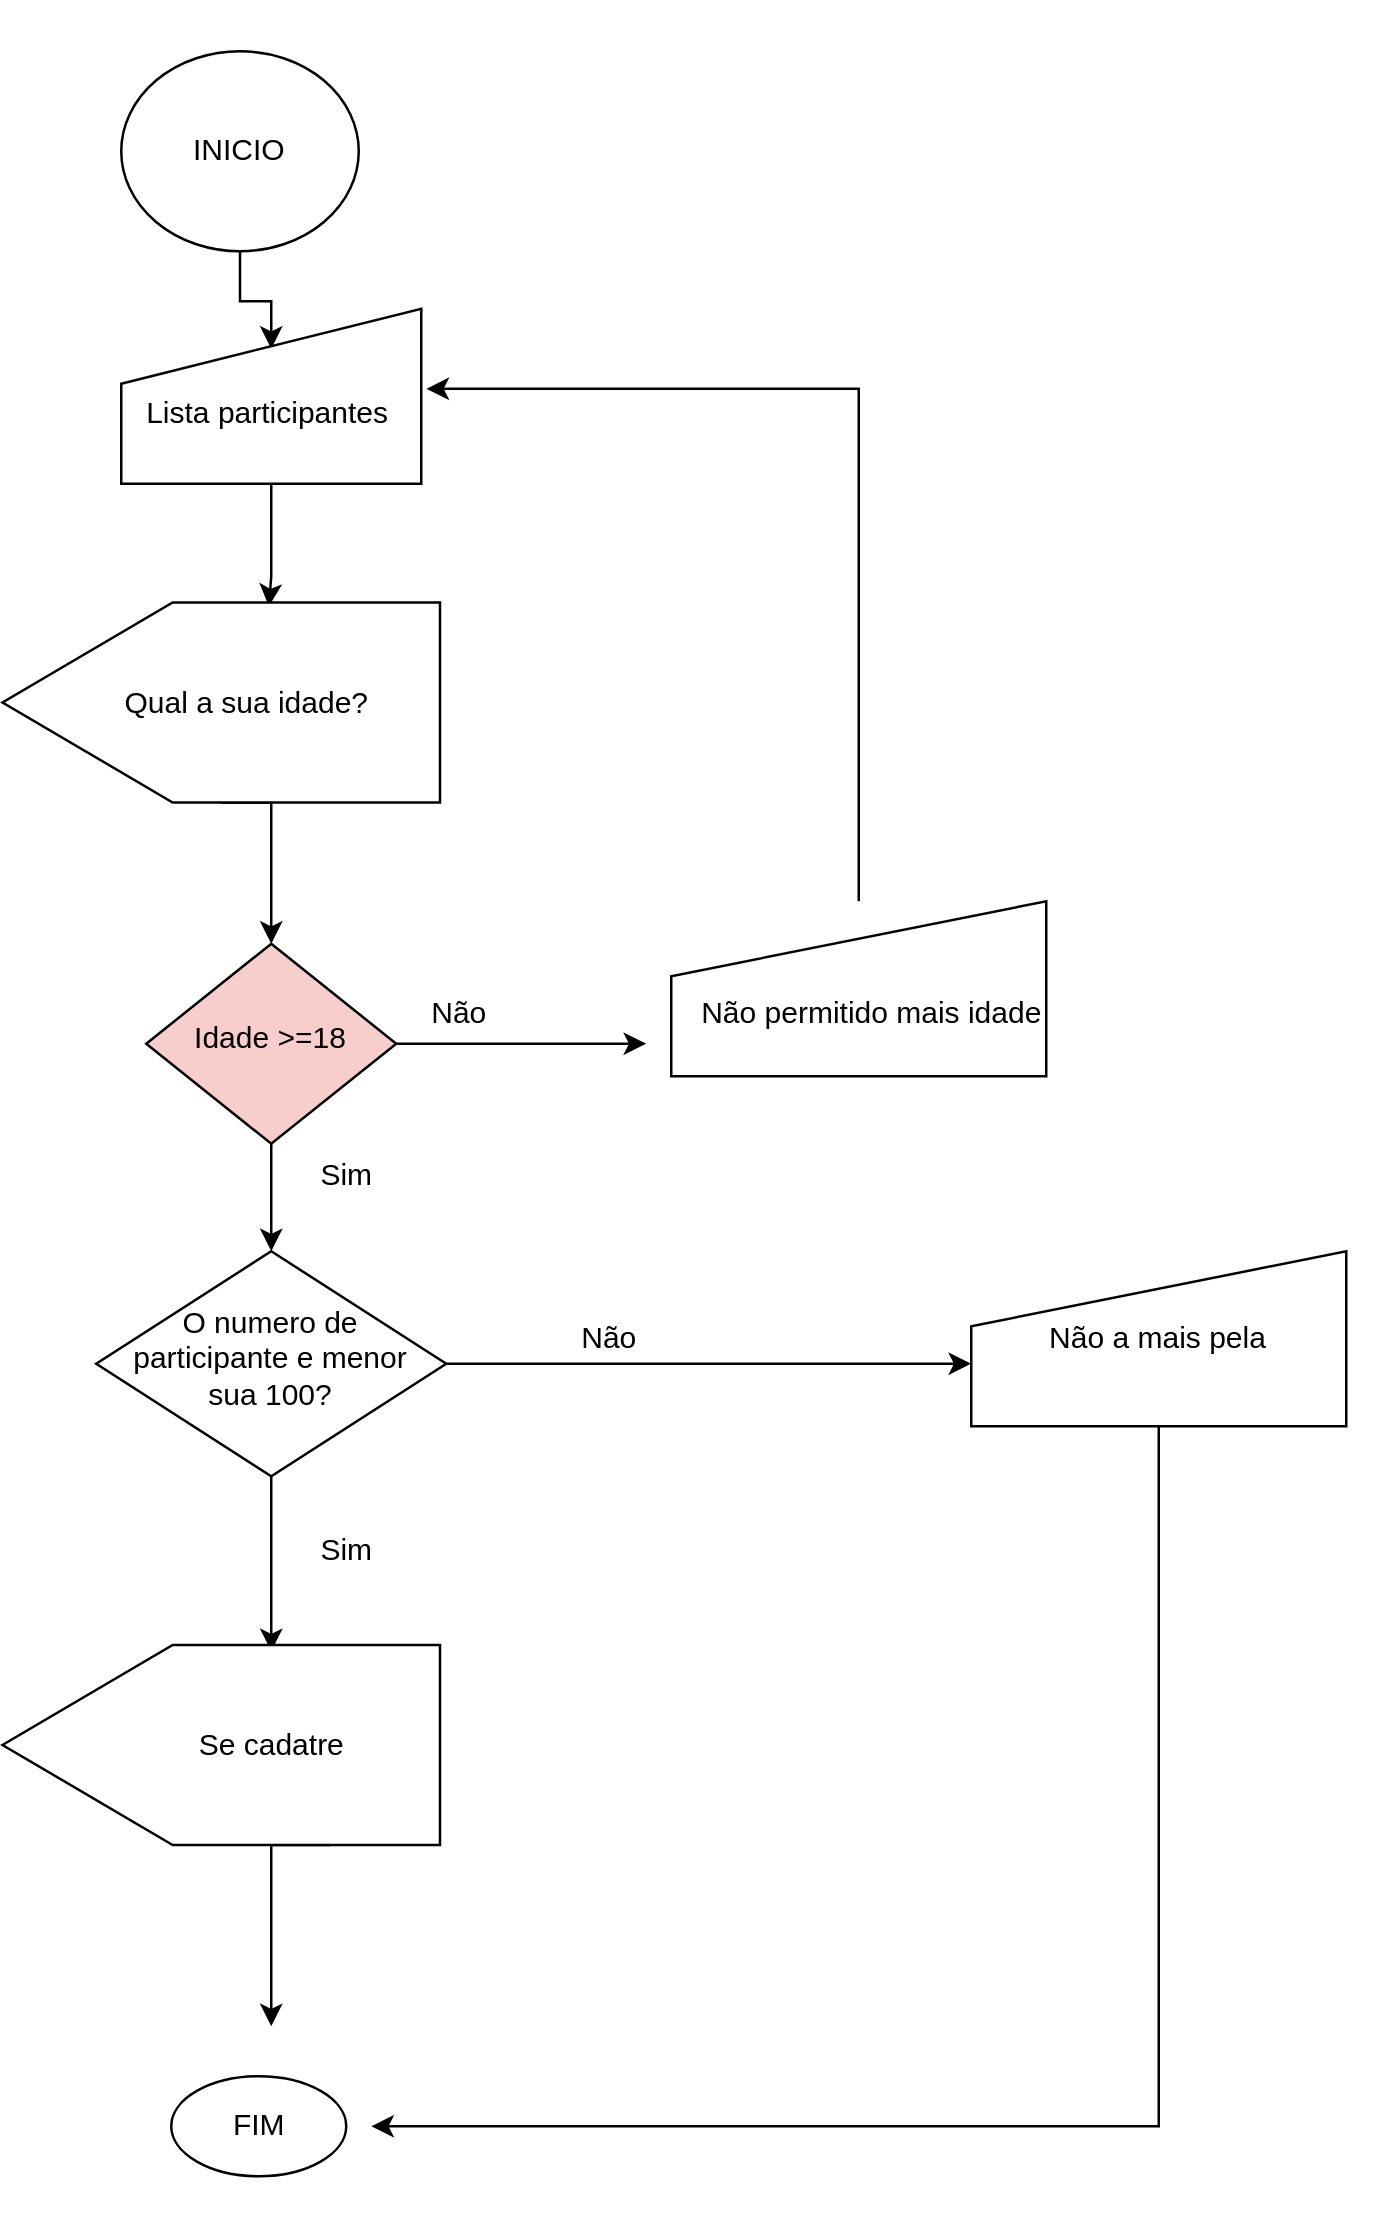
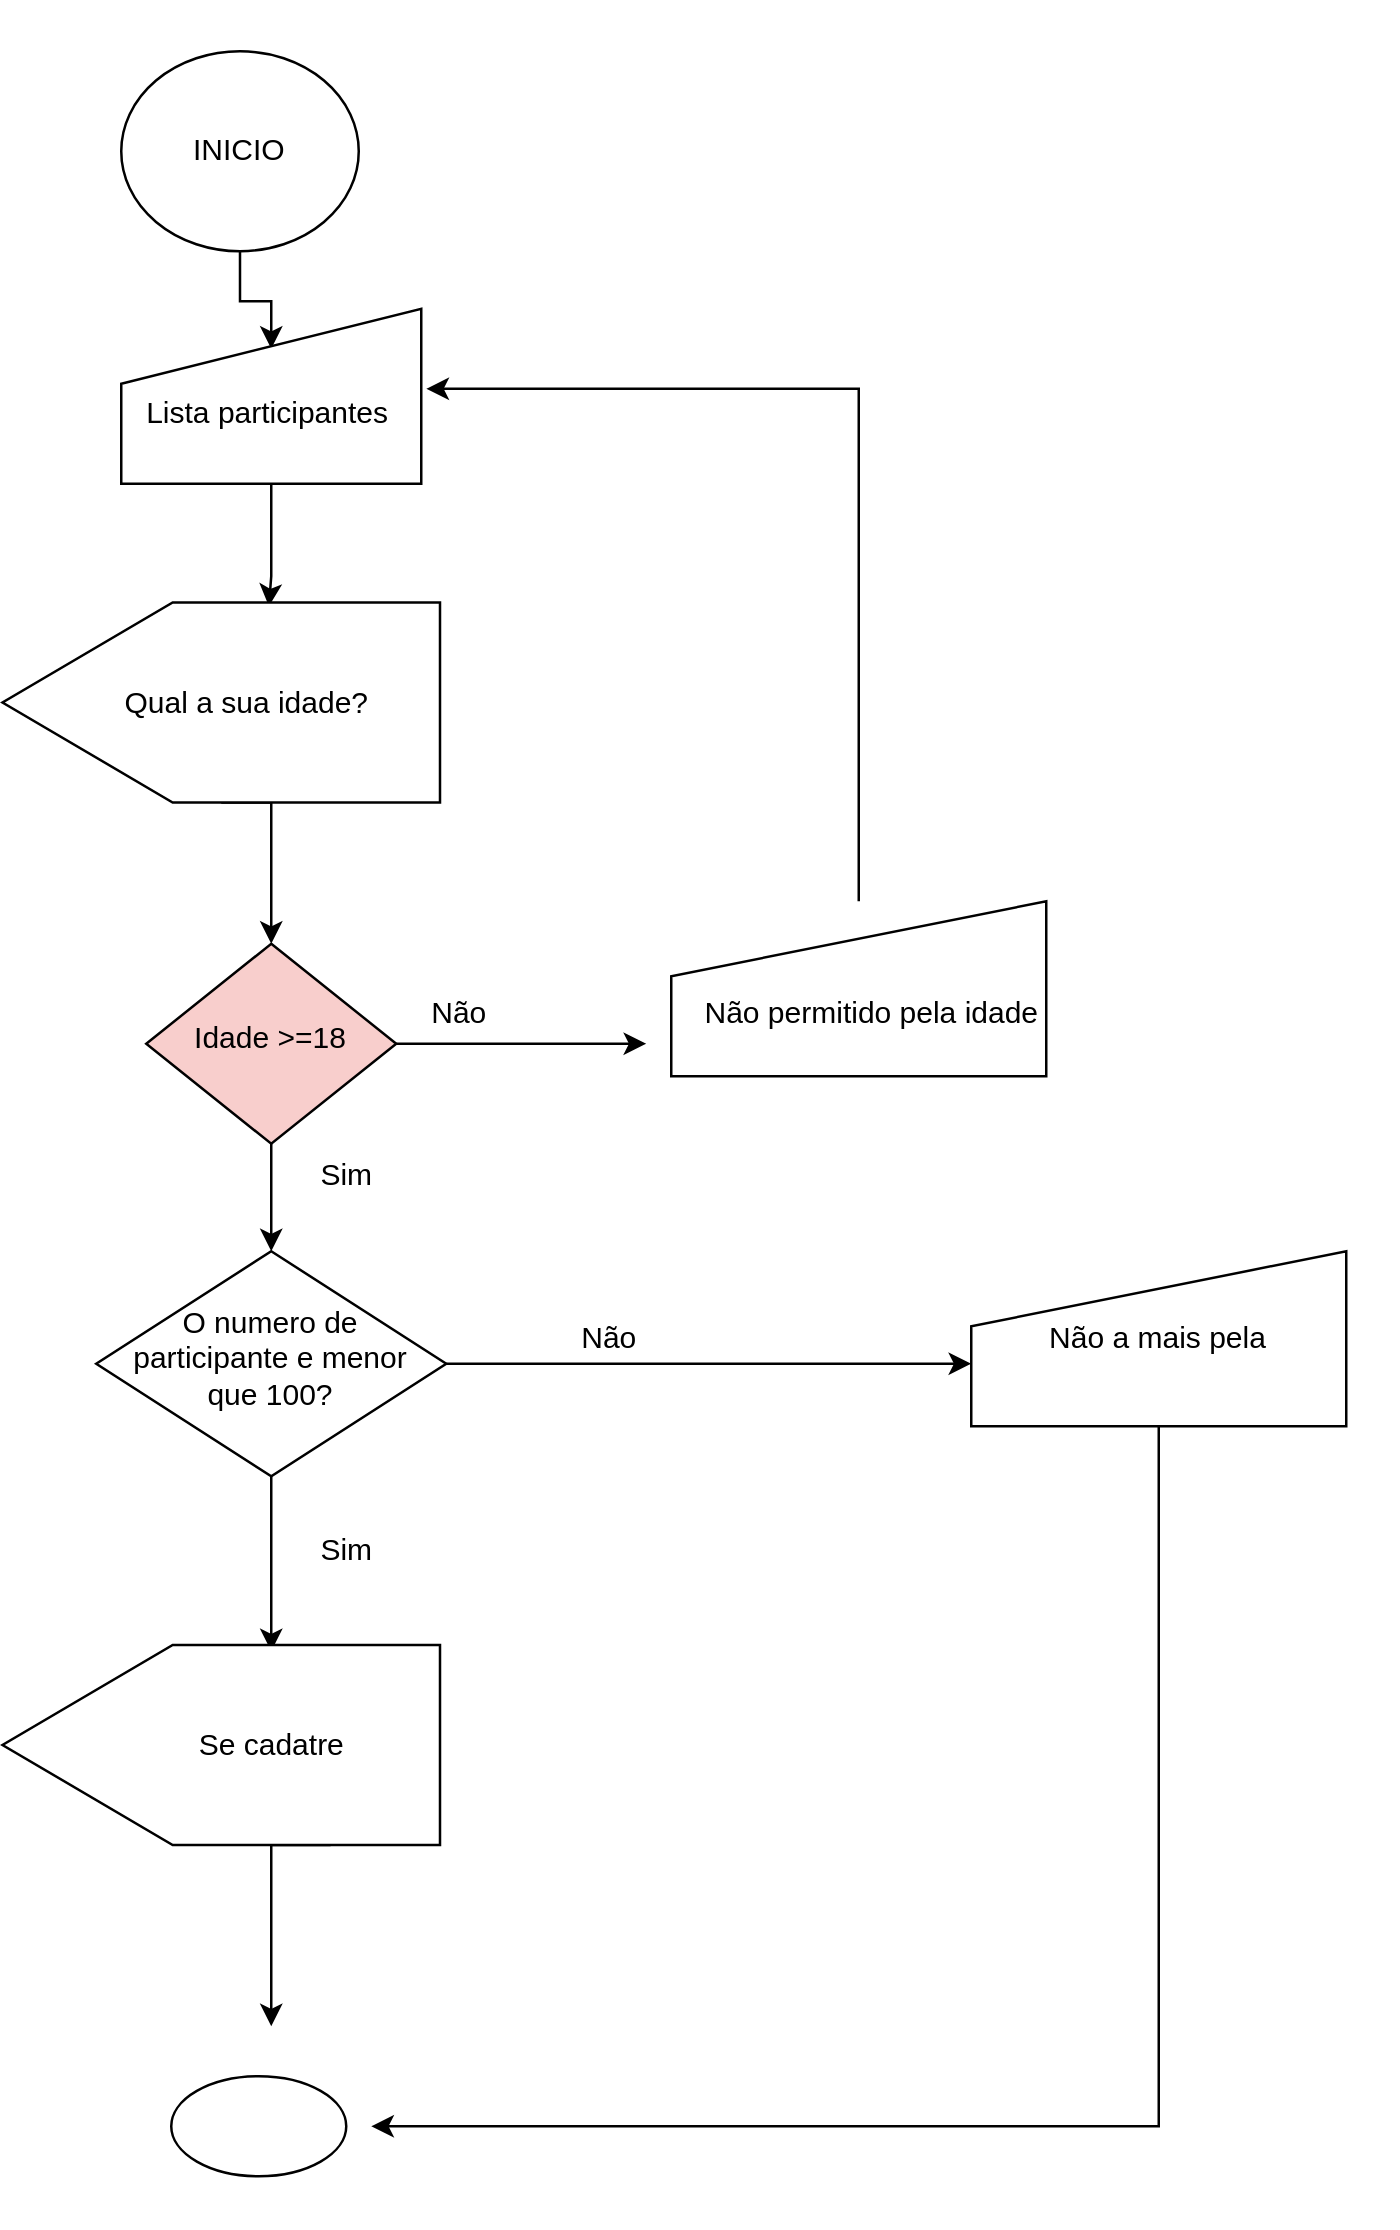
(873, 1014) -> (873, 1014)
(271, 1359) -> (271, 1359)
(259, 2126) -> none
